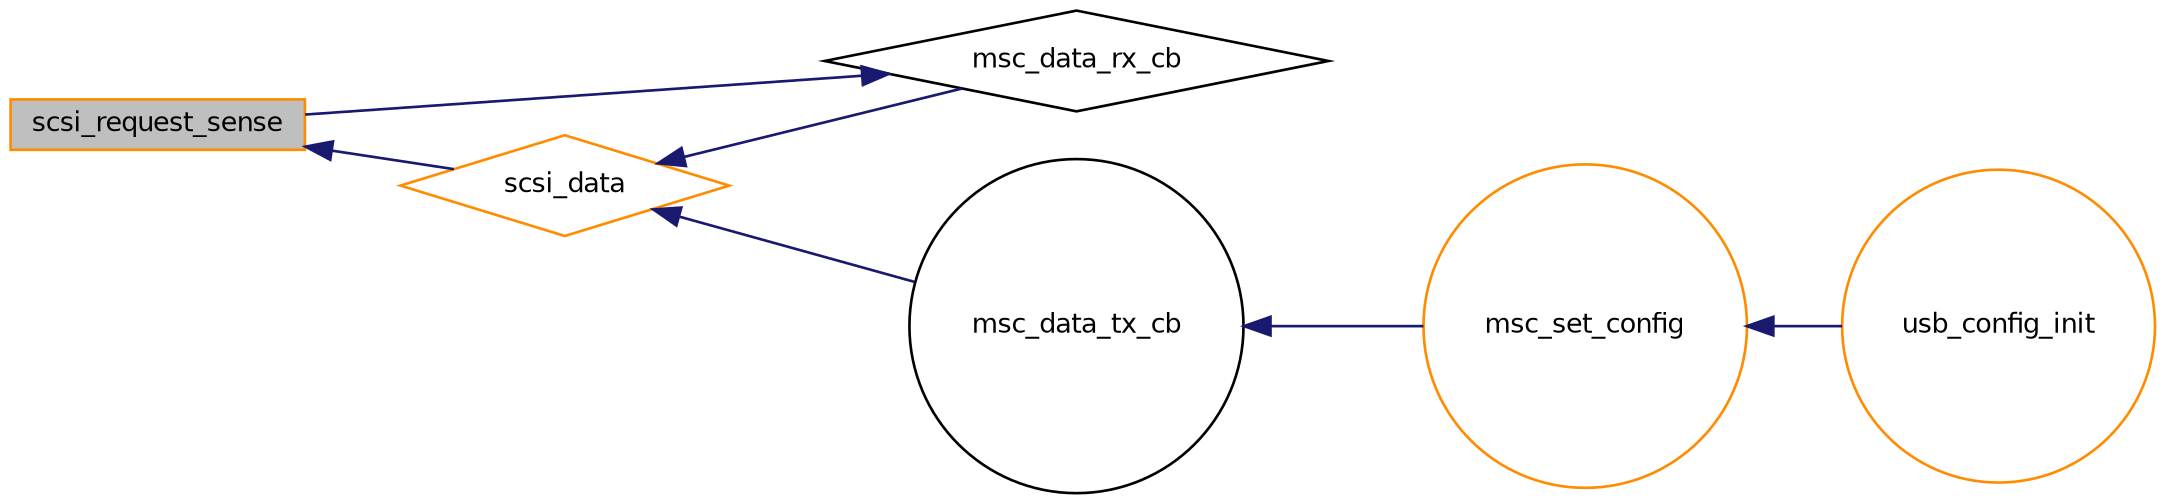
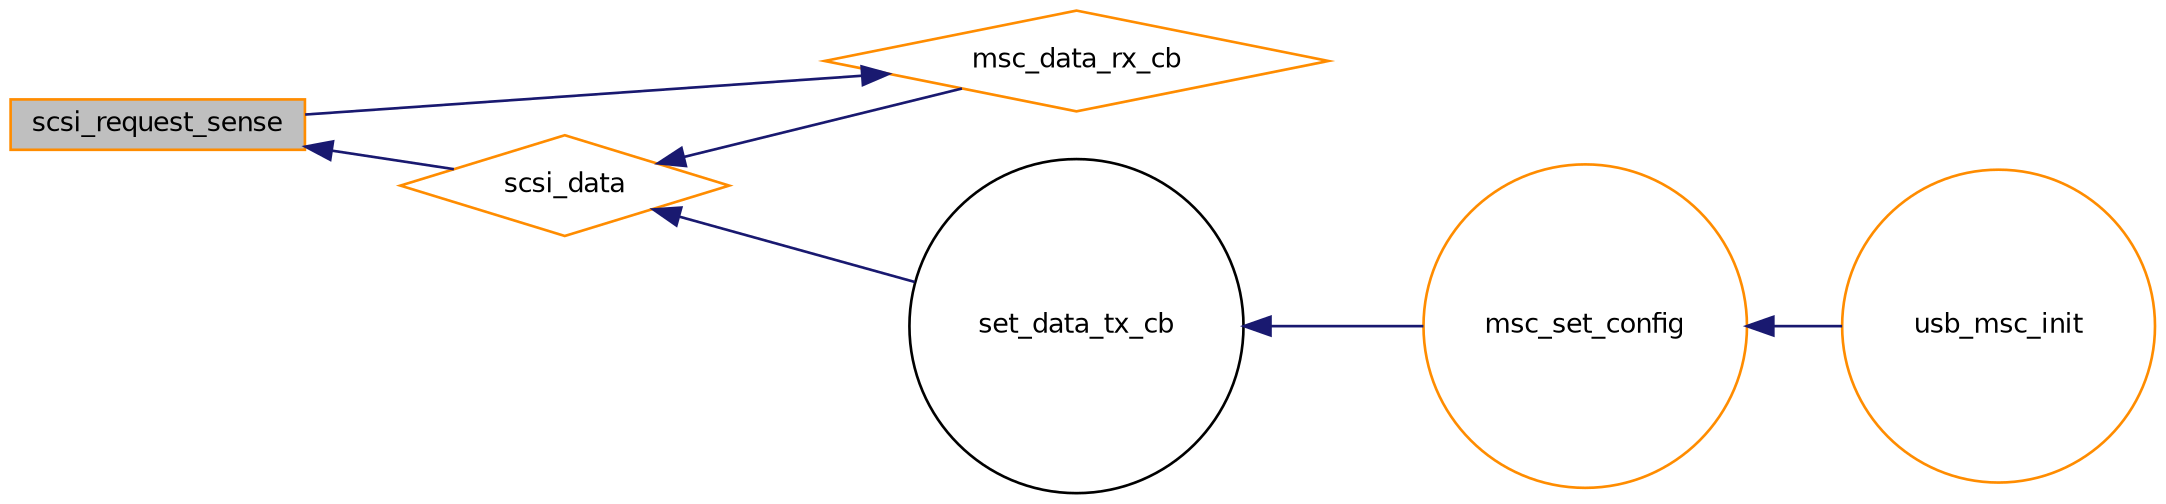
(1076, 61) -> (1076, 61)
(1076, 326) -> (1076, 326)
(1999, 326) -> (1999, 326)
